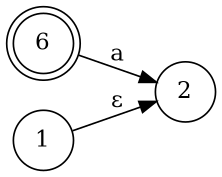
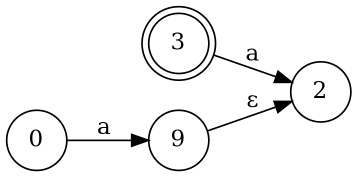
(43, 43) -> (179, 43)
none -> (37, 140)
(43, 140) -> (179, 140)
